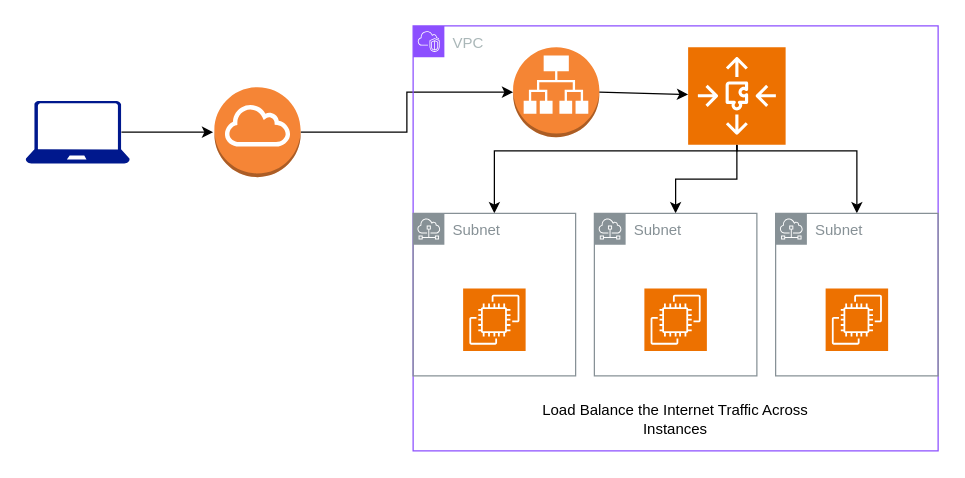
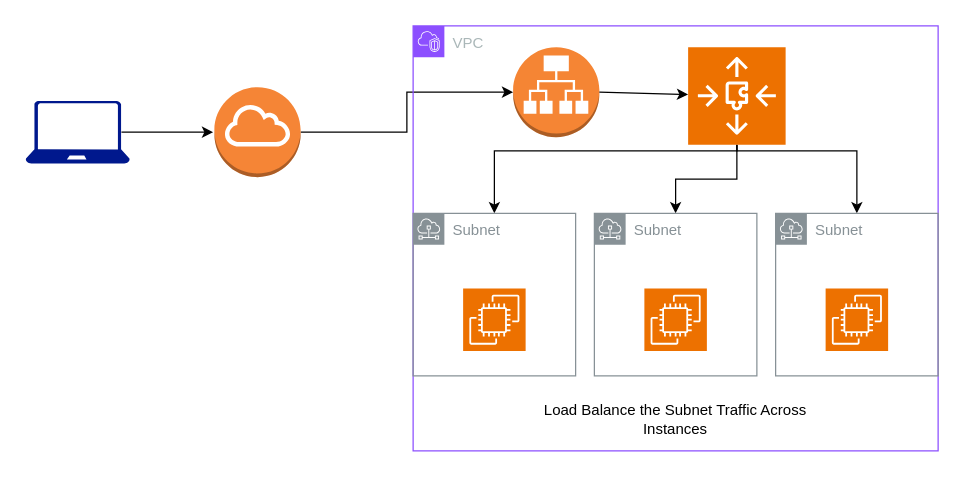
(676, 419) -> (676, 419)
